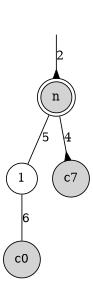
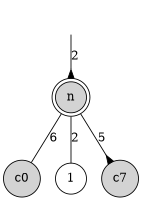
(46, 138) -> (75, 138)
(68, 138) -> (102, 138)
(22, 218) -> (46, 138)
